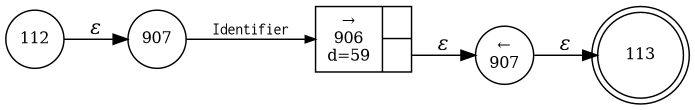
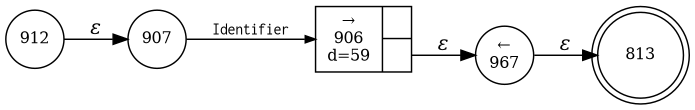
(35, 39) -> (35, 39)
(505, 55) -> (505, 55)
(641, 55) -> (641, 55)
